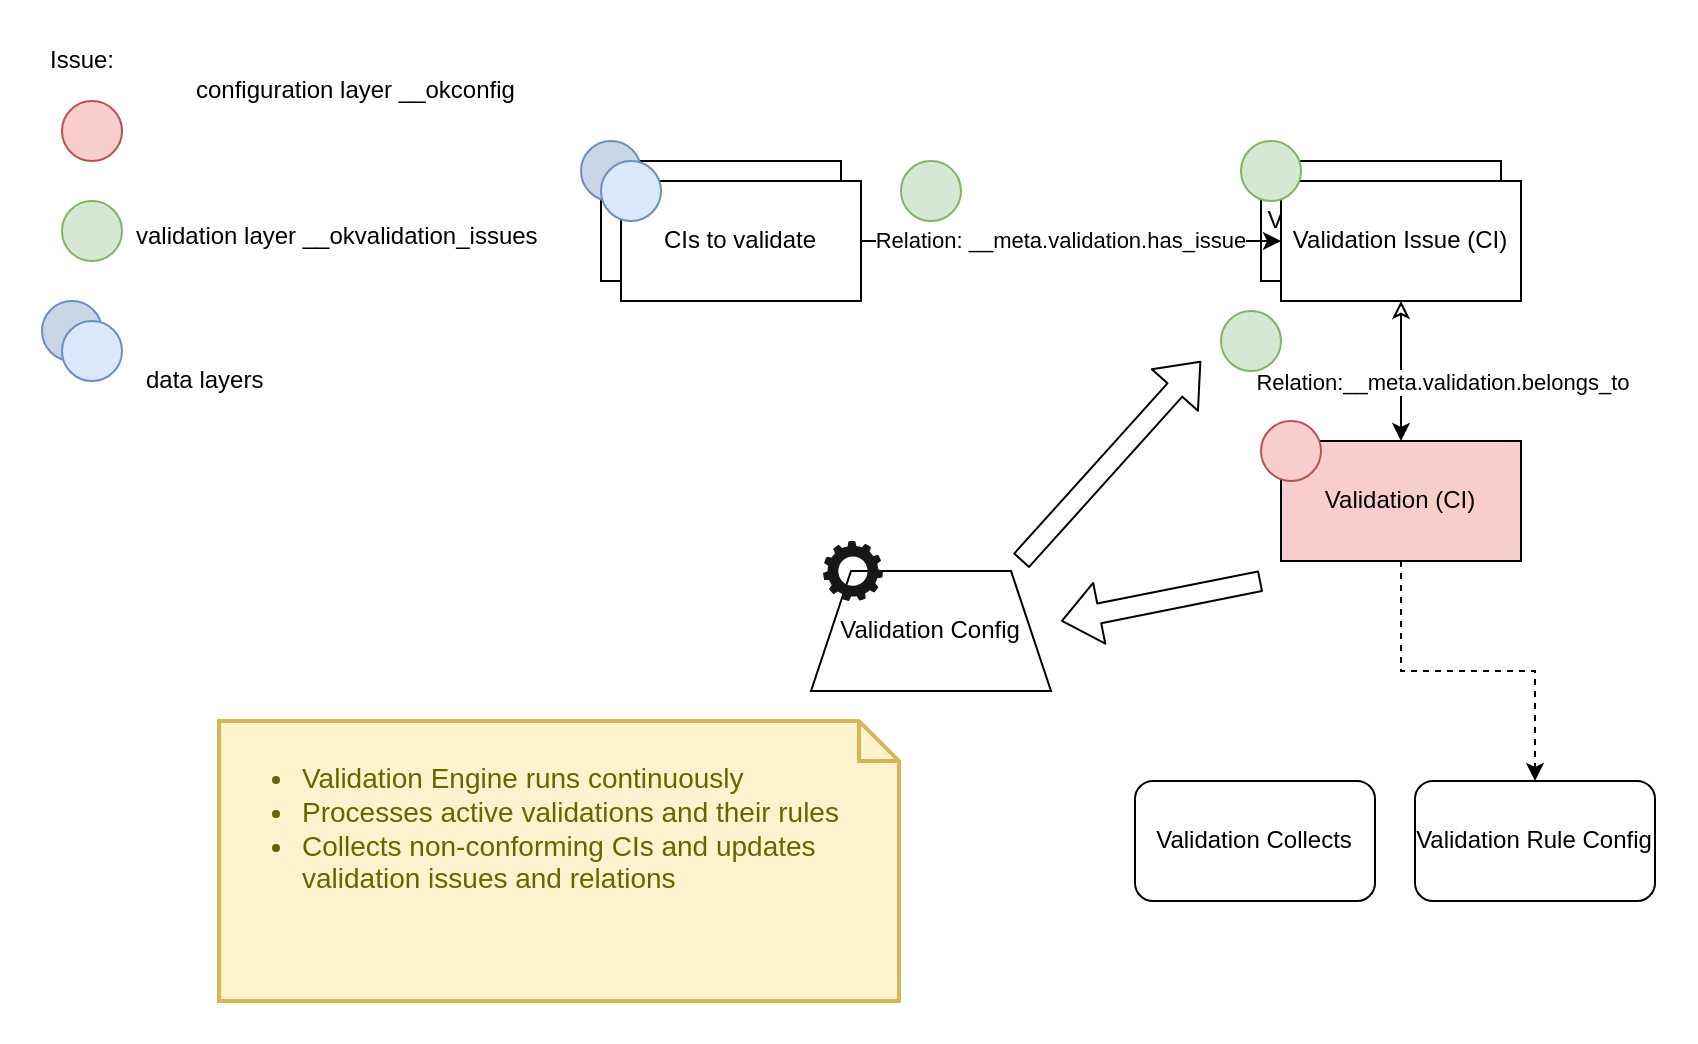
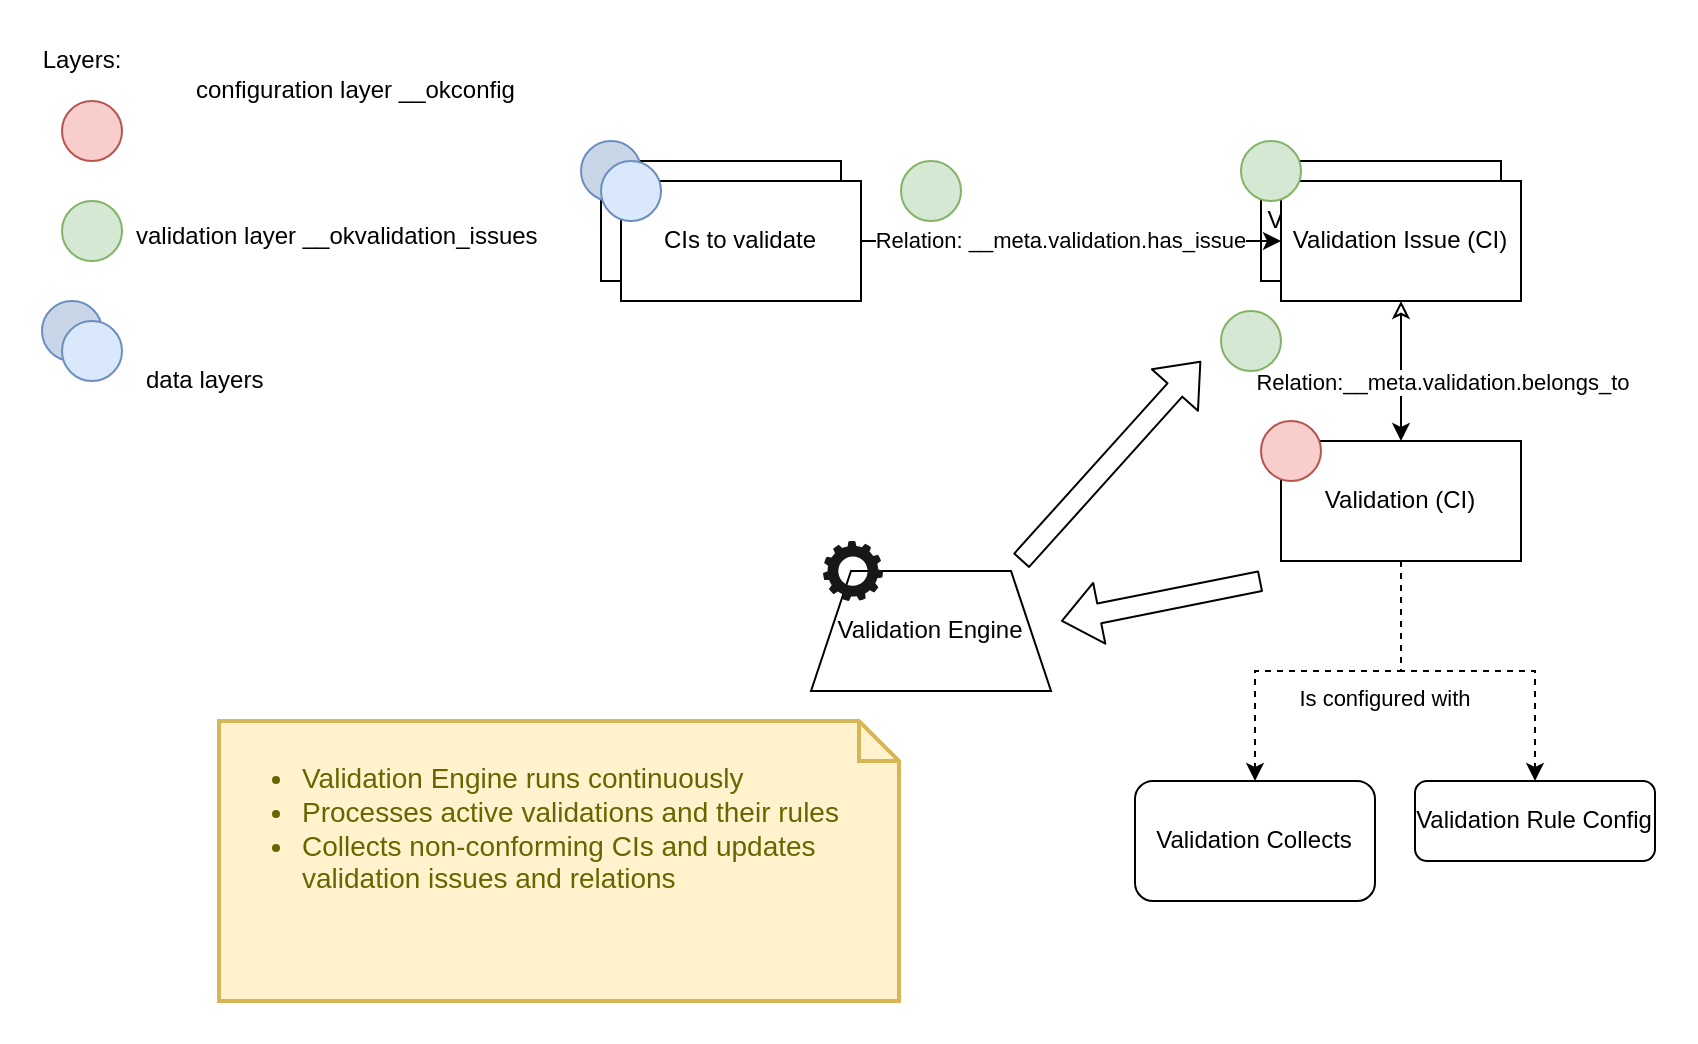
(83, 61) -> (83, 61)
(1401, 501) -> (1401, 501)
(931, 631) -> (931, 631)
none -> (1278, 671)
(1535, 841) -> (1535, 821)
